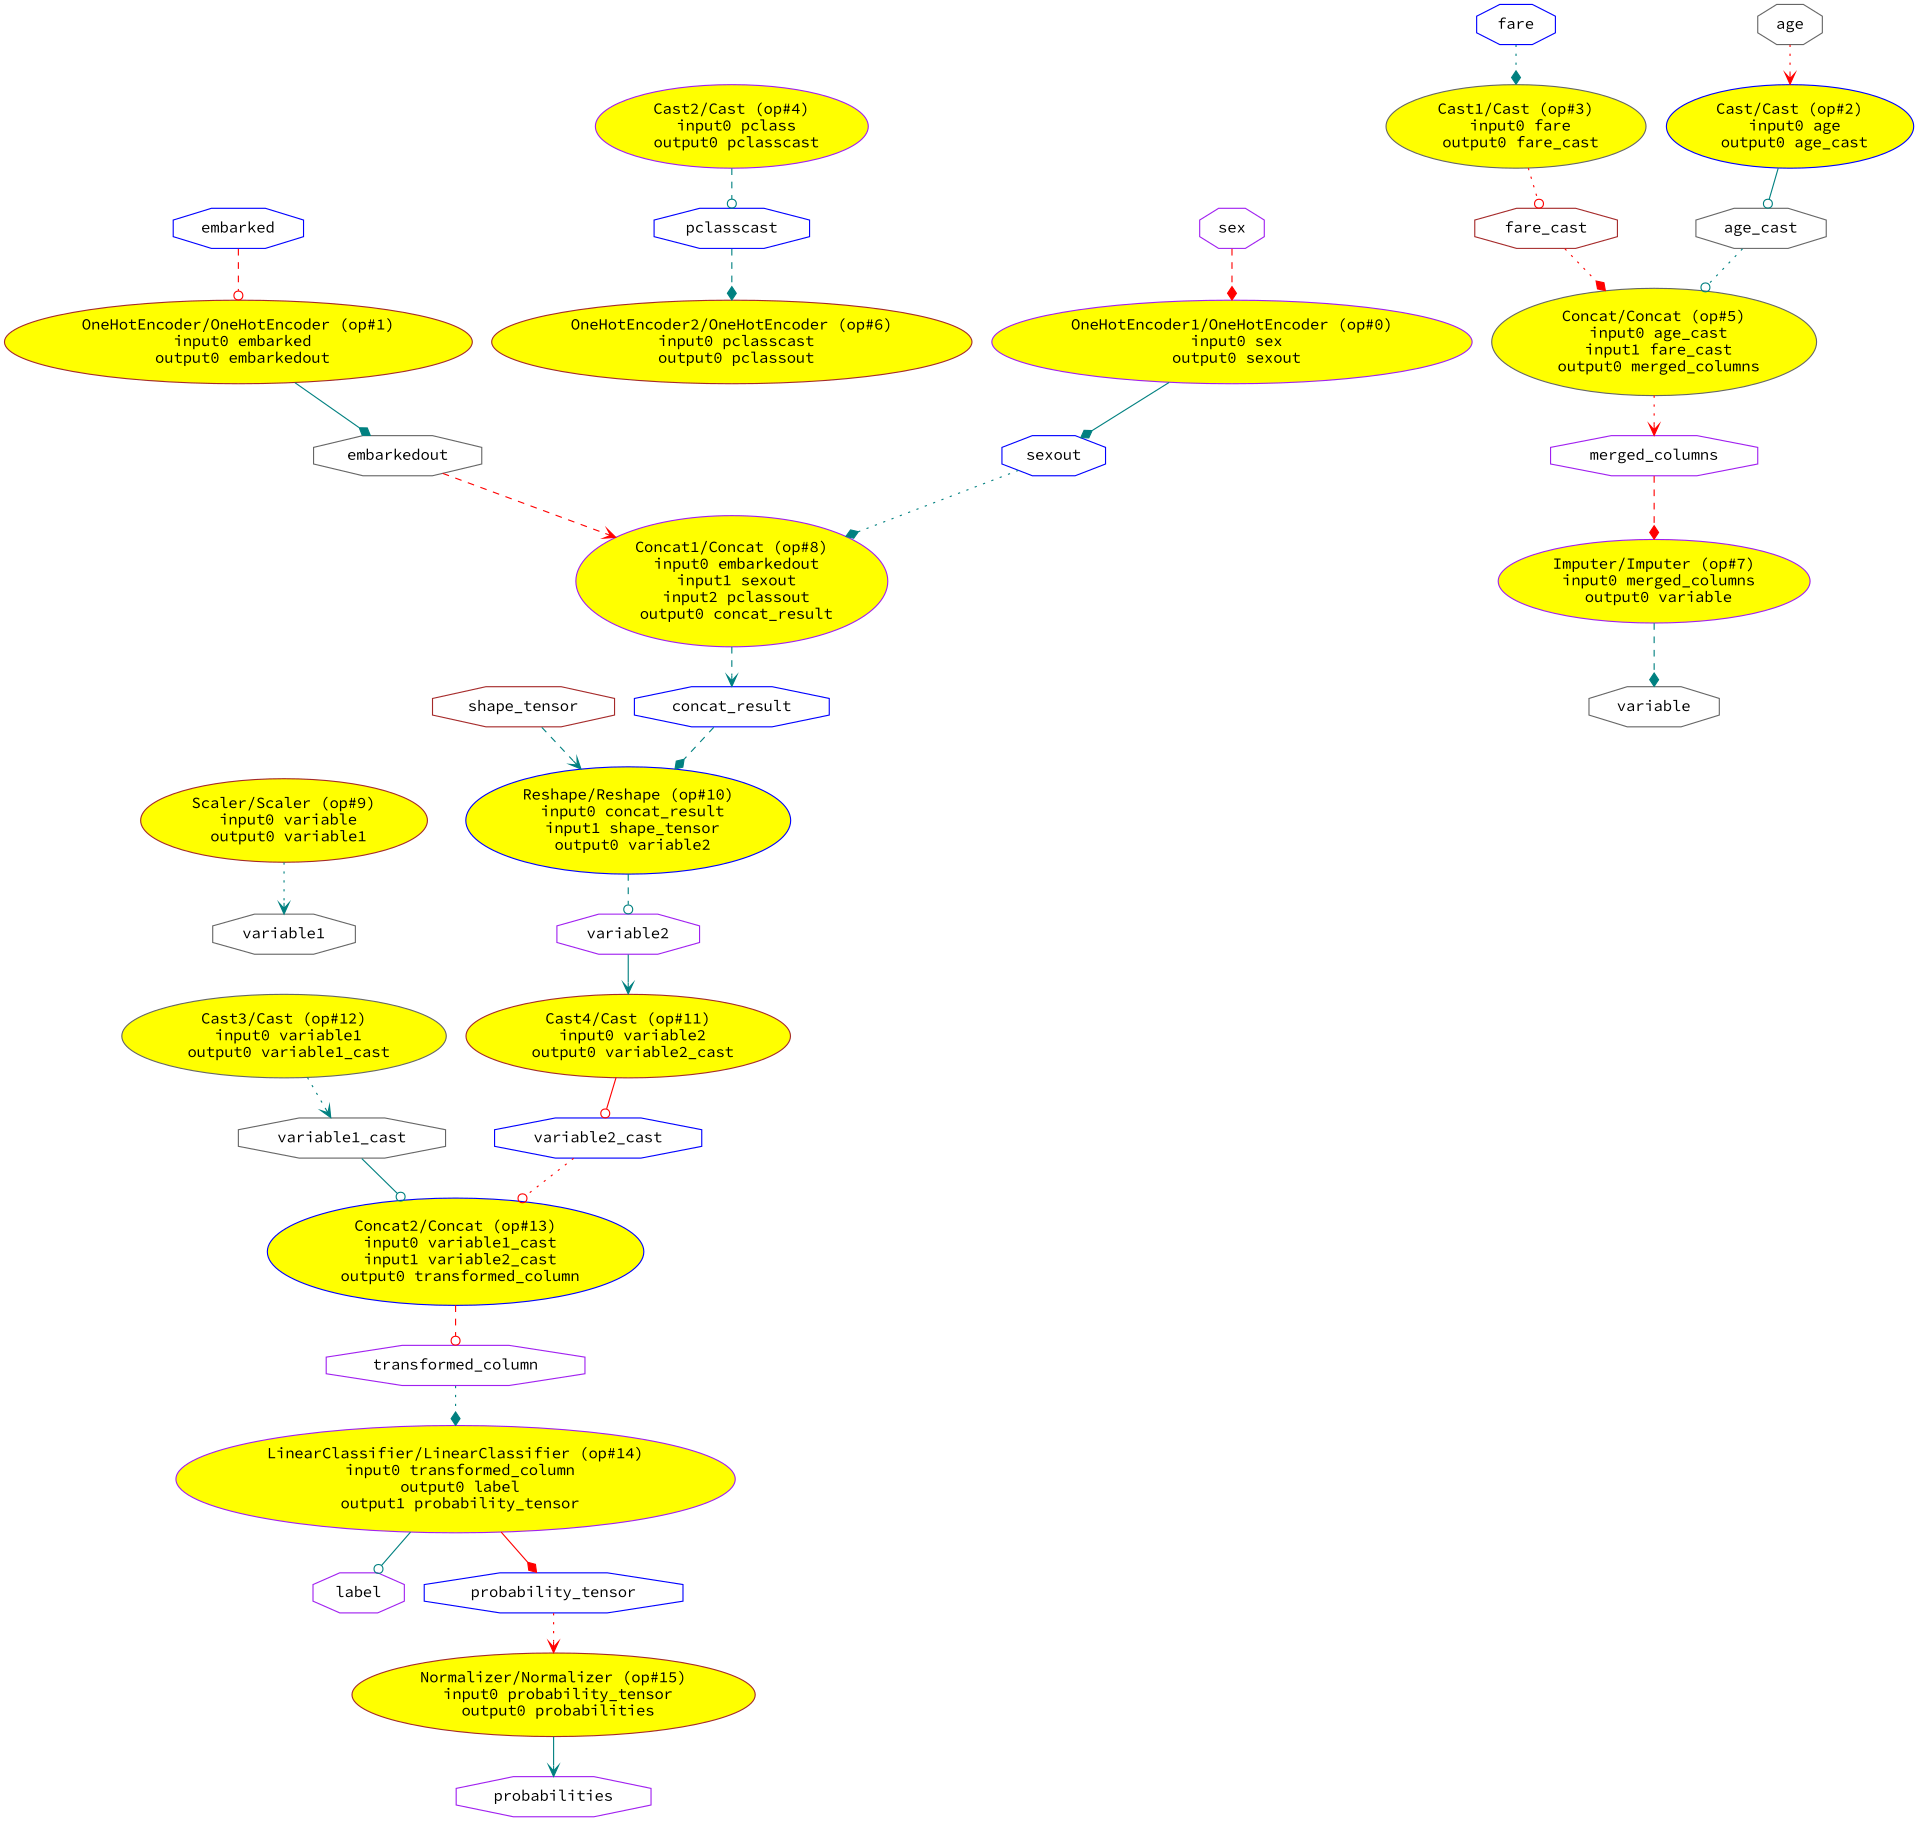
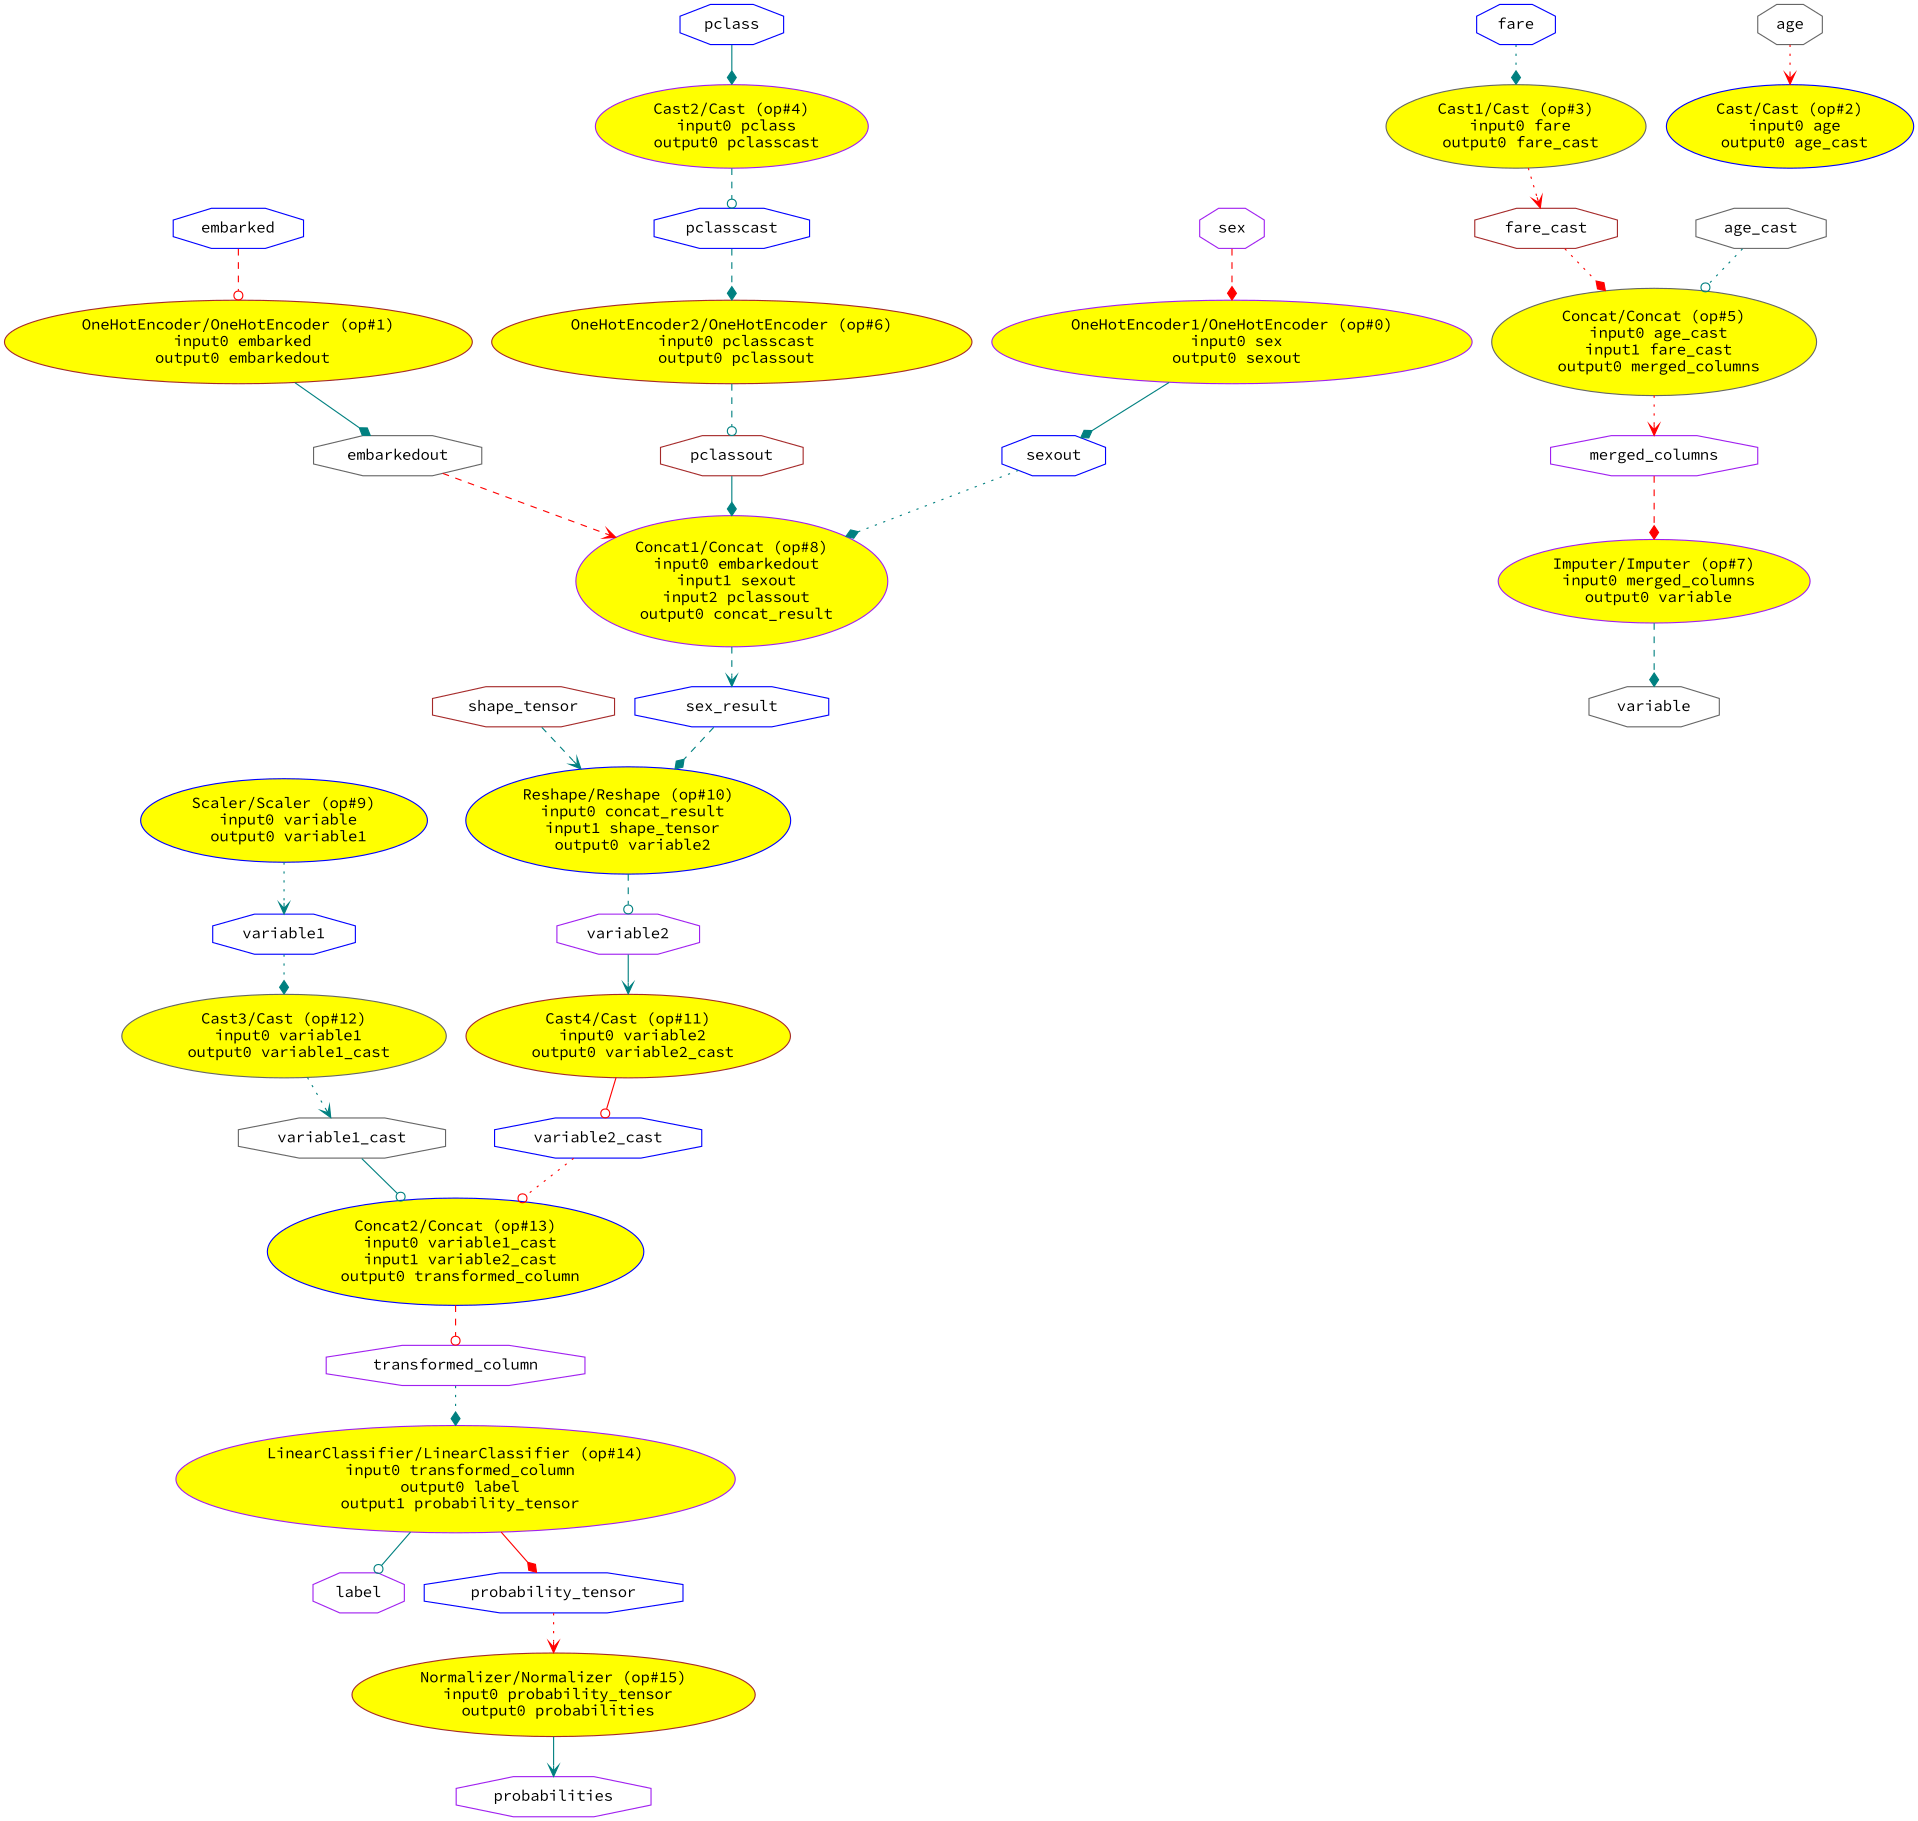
none -> (732, 25)
(1533, 184) -> (1533, 184)
(1774, 184) -> none
none -> (732, 456)
(732, 707) -> (732, 707)
(284, 820) -> (284, 820)
(284, 934) -> (284, 934)
none -> (284, 967)
